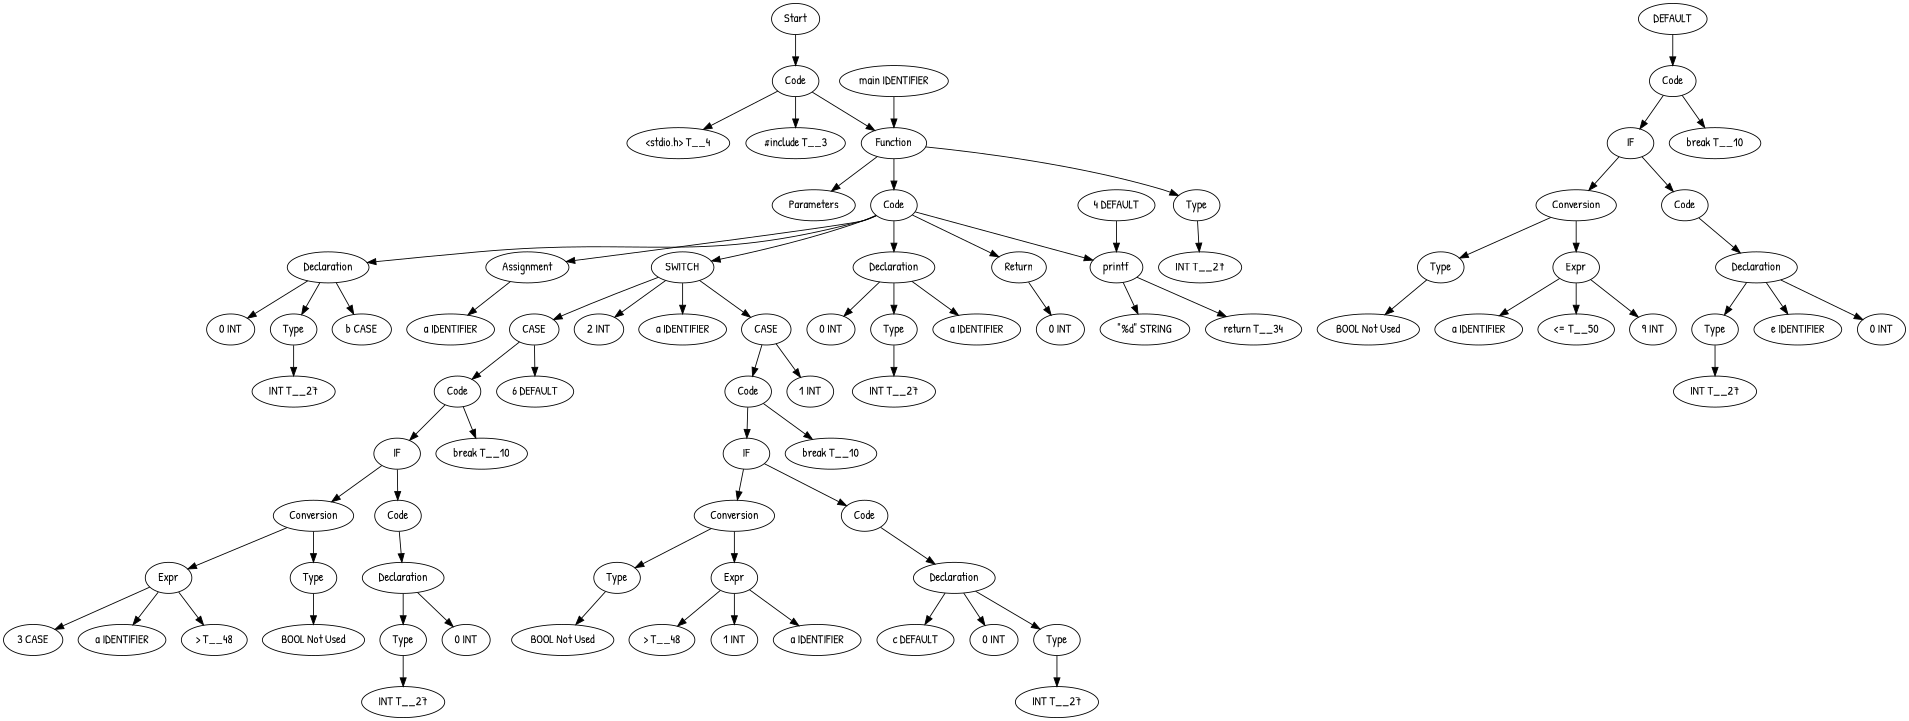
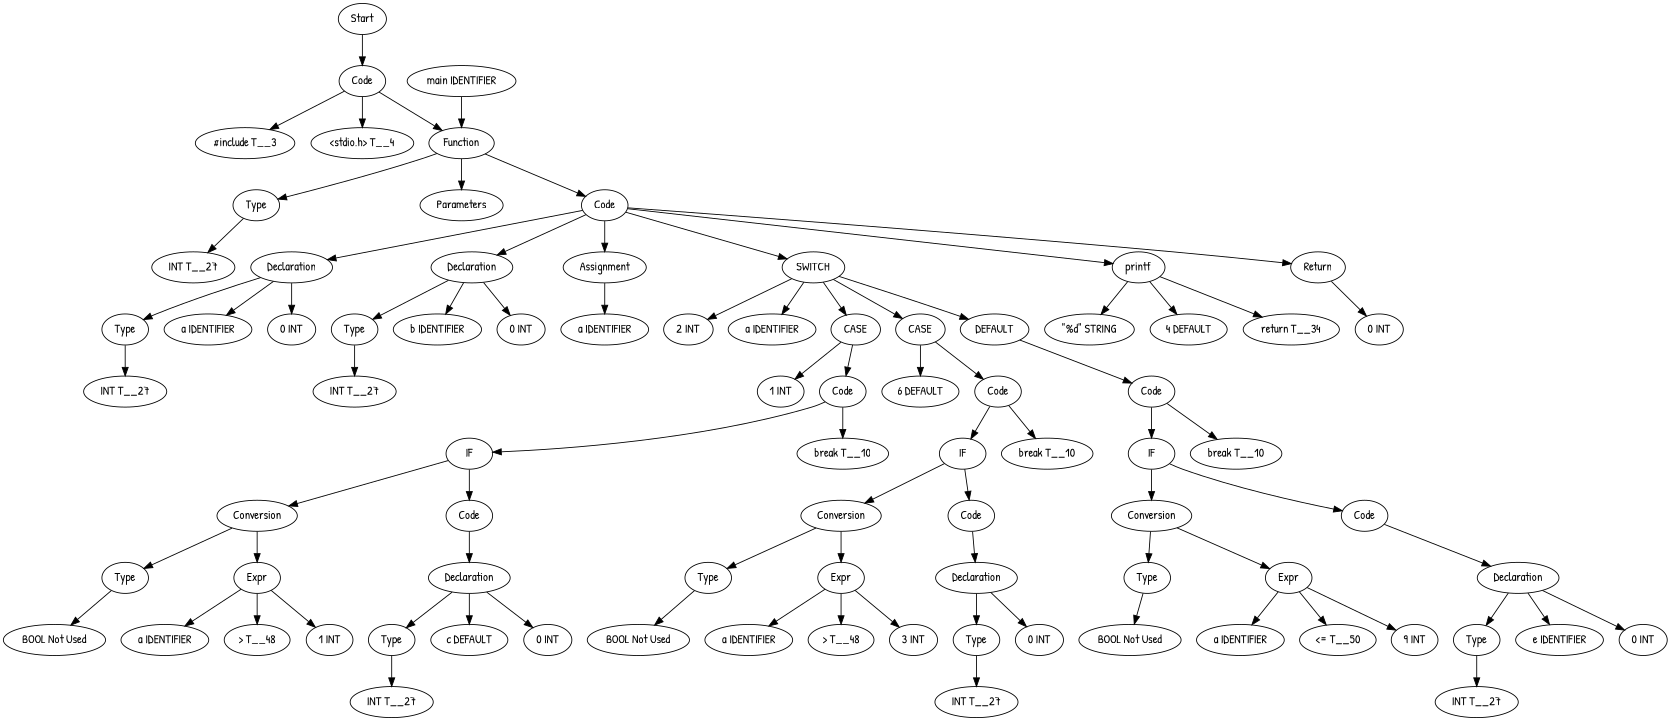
(1116, 232) -> (1160, 295)
none -> (900, 296)
(362, 329) -> (437, 329)
(33, 640) -> (913, 640)
